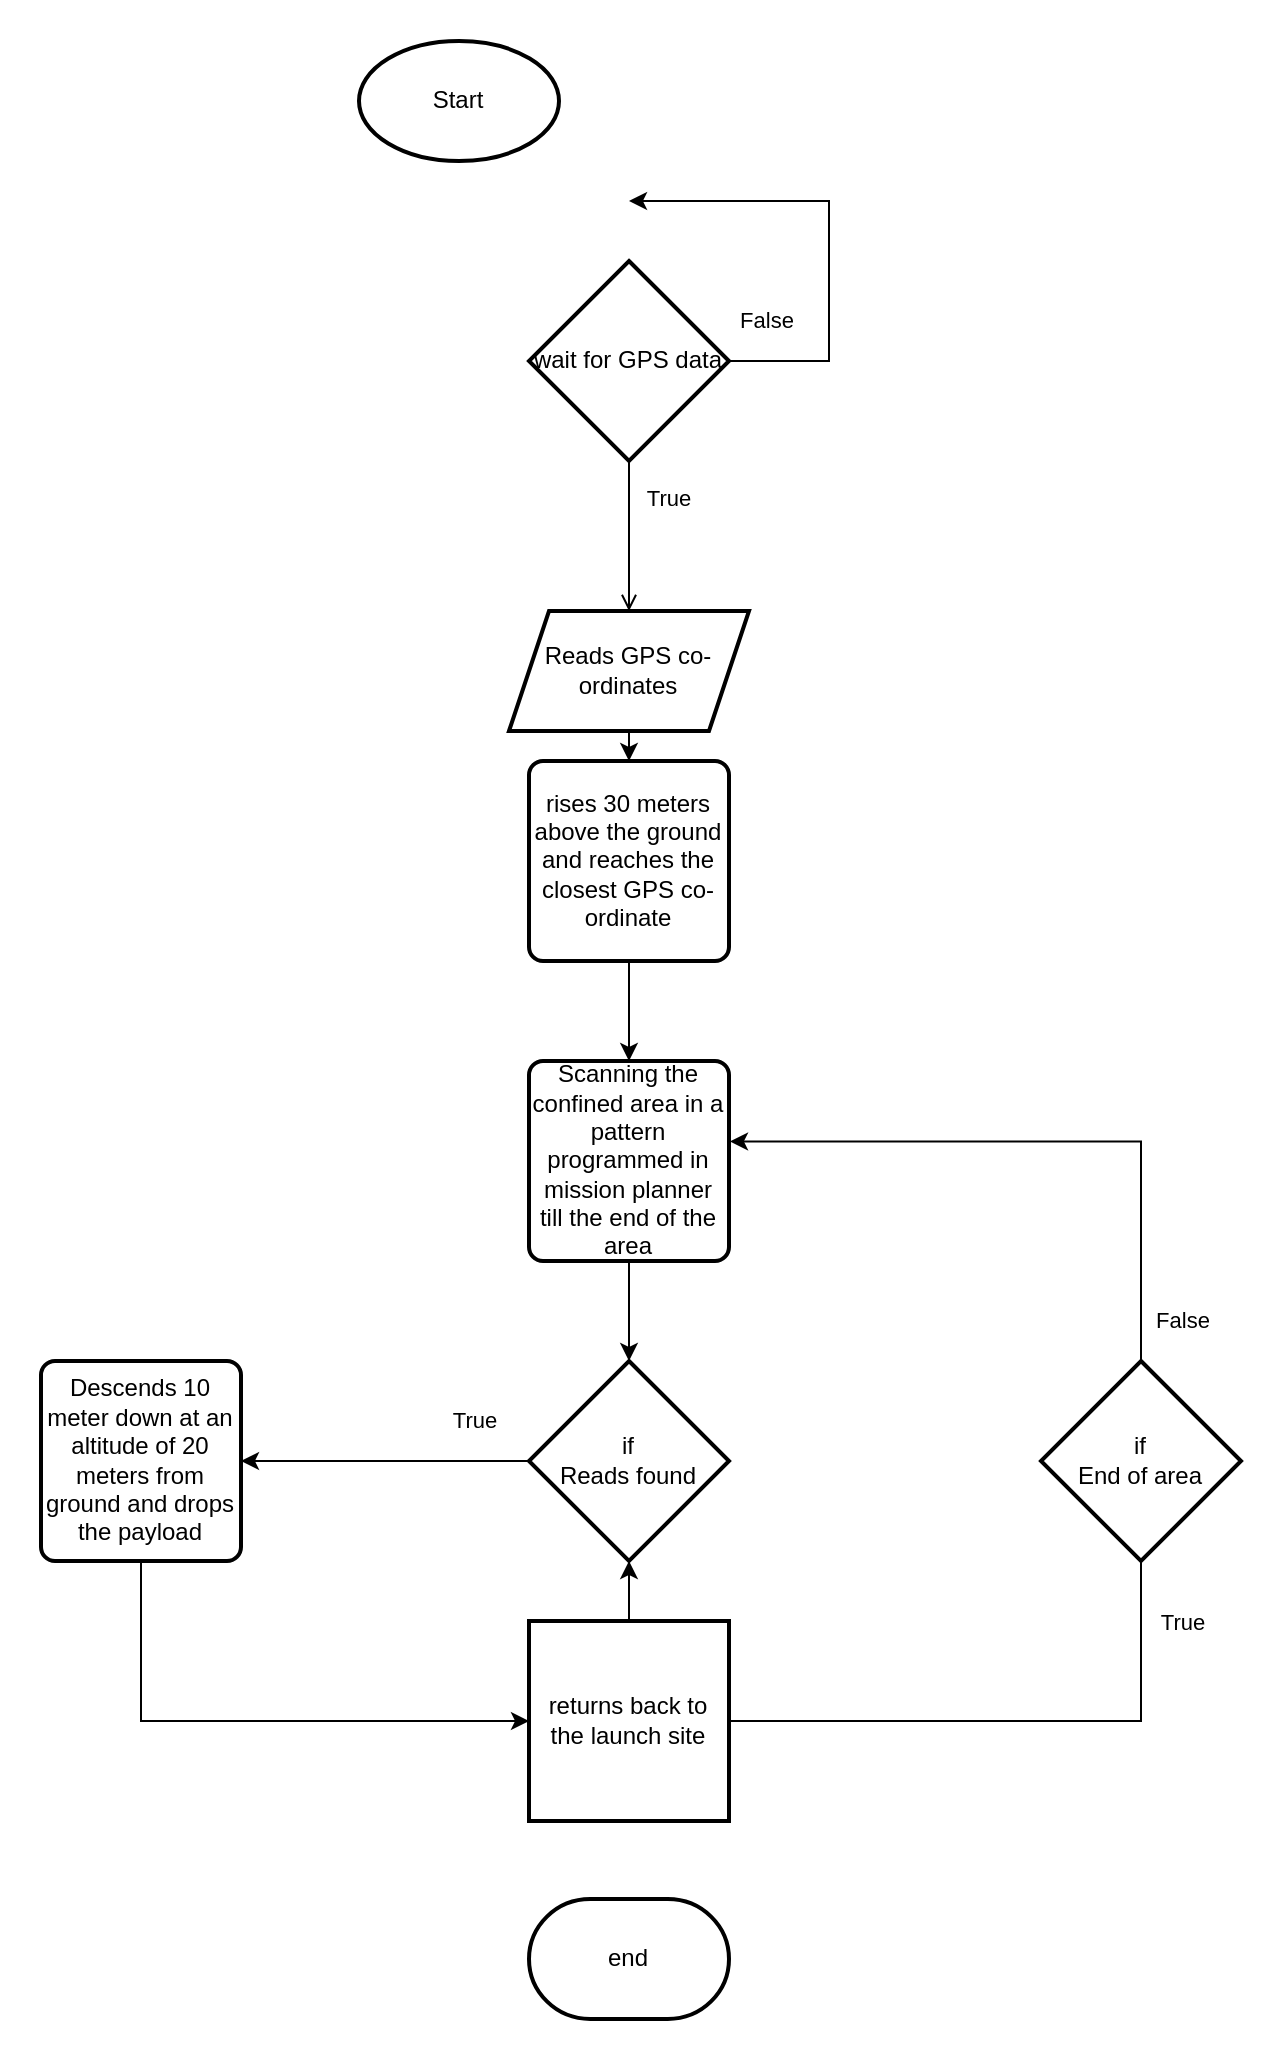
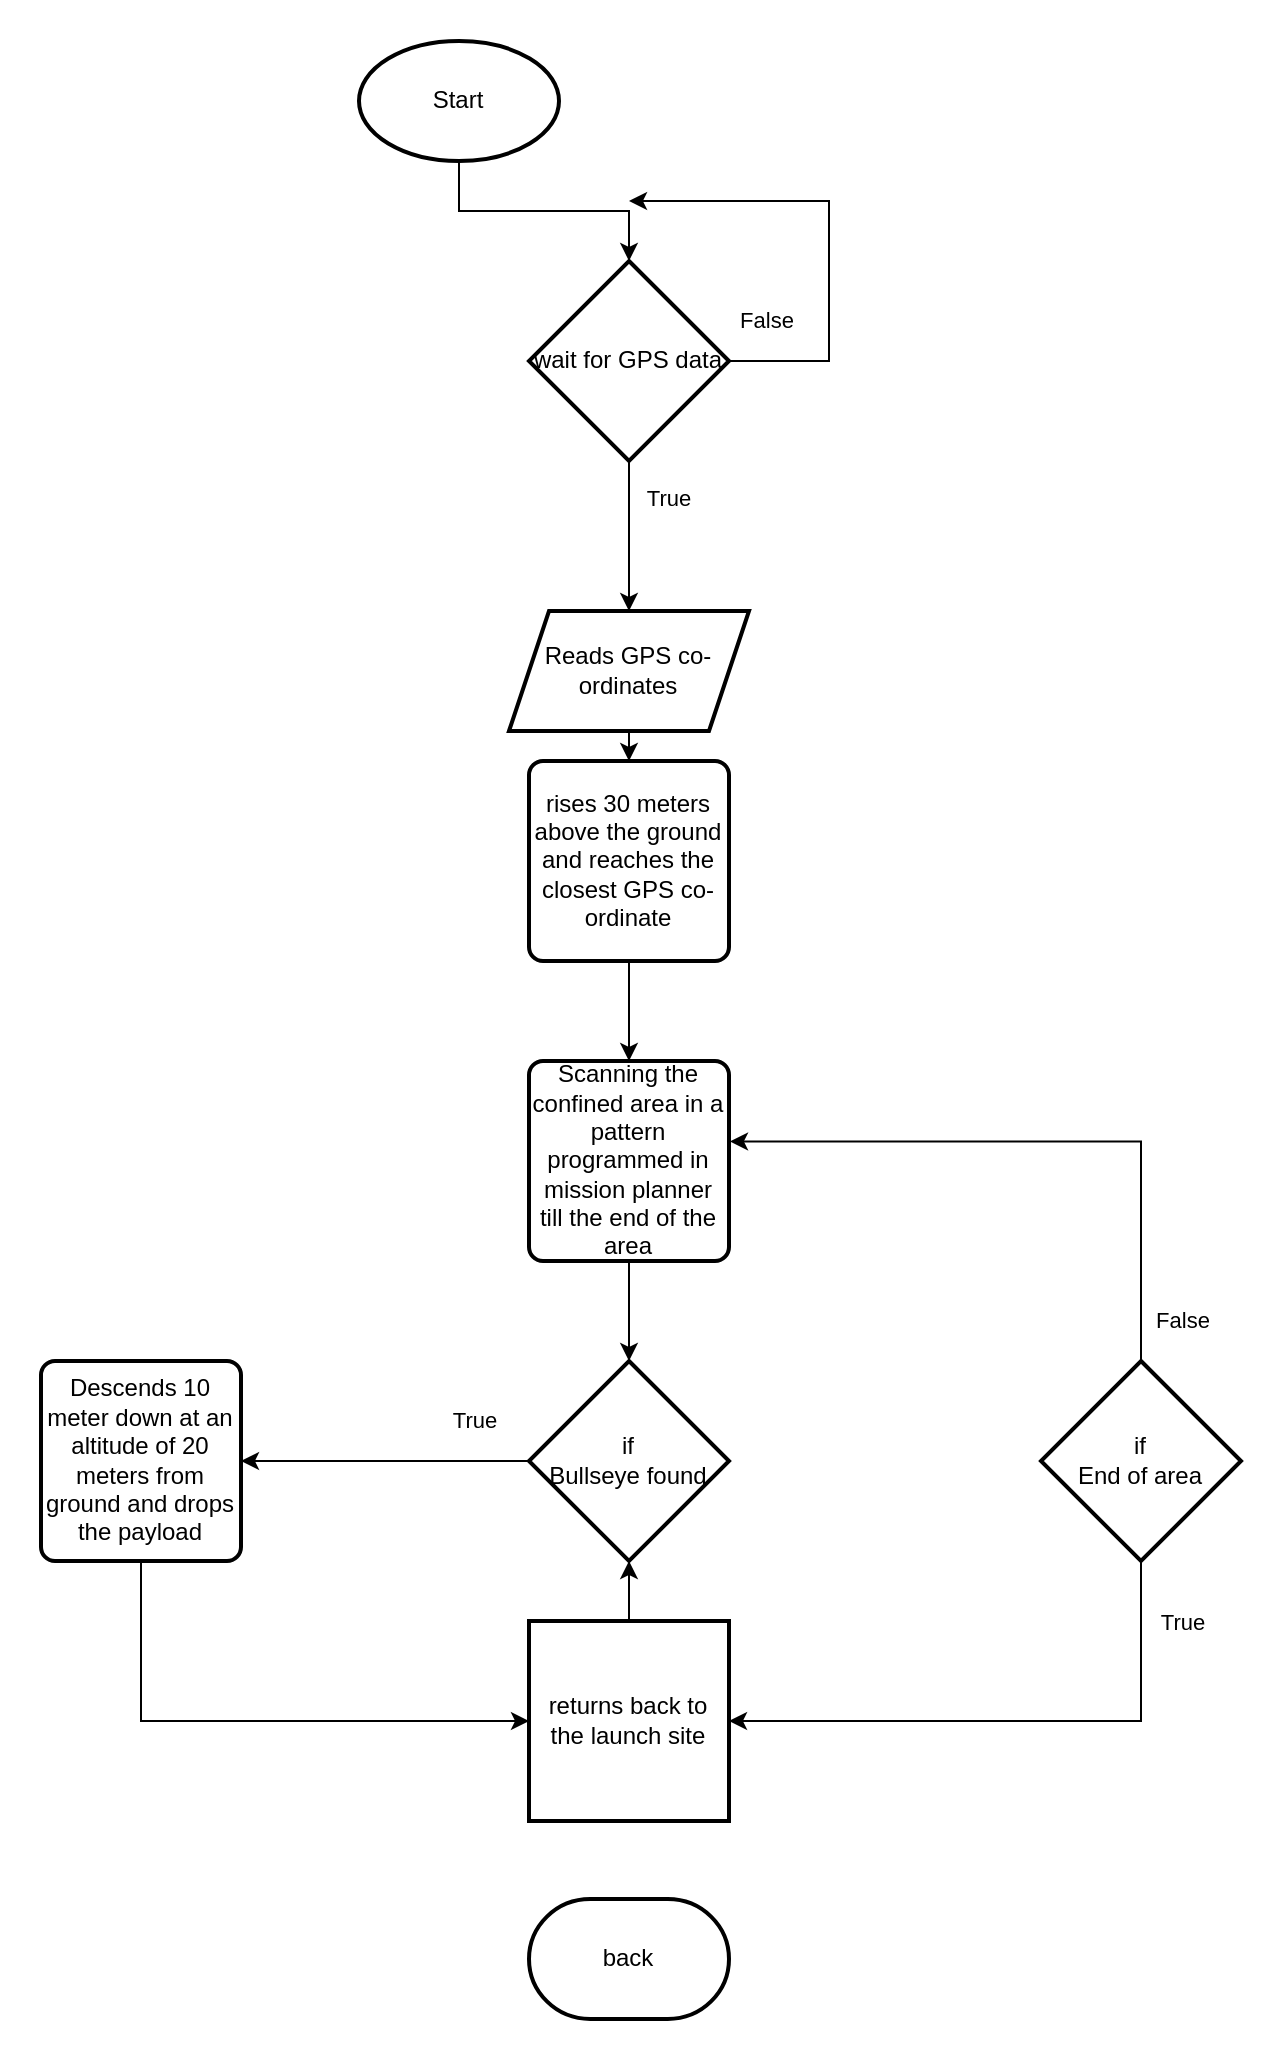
none -> (537, 211)
(629, 598) -> (629, 596)
(629, 1461) -> (629, 1461)
(738, 1721) -> (744, 1721)
(629, 1959) -> (629, 1959)
